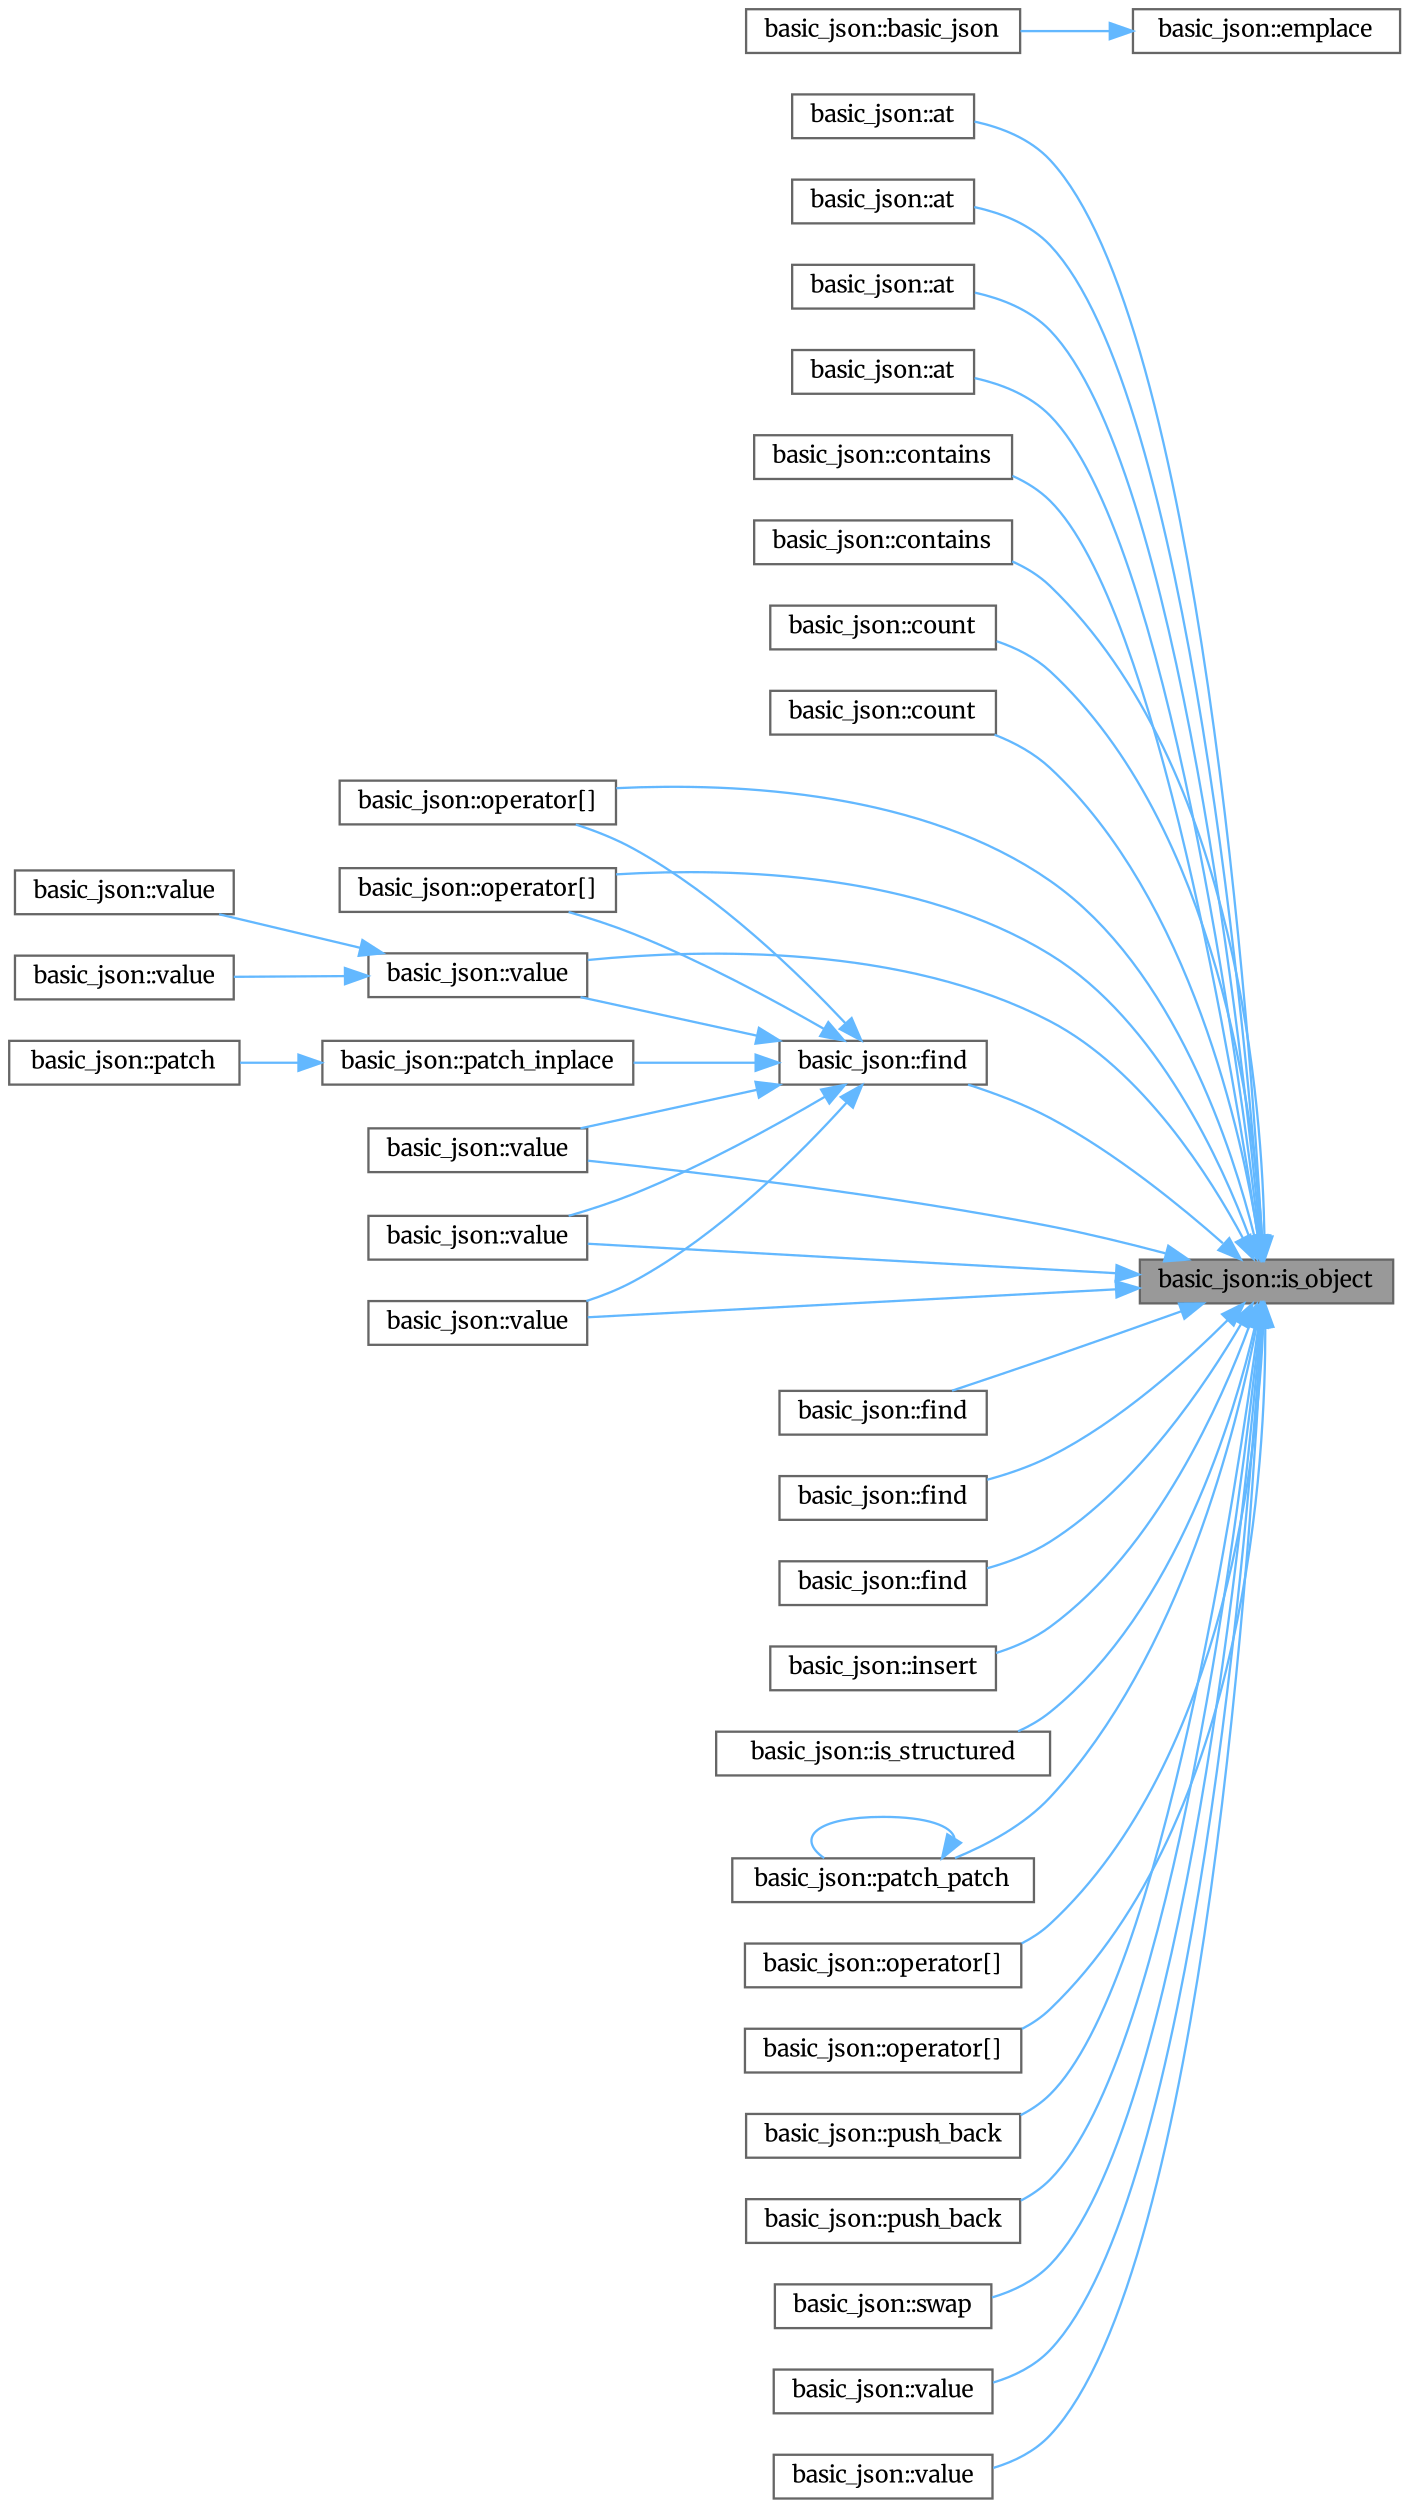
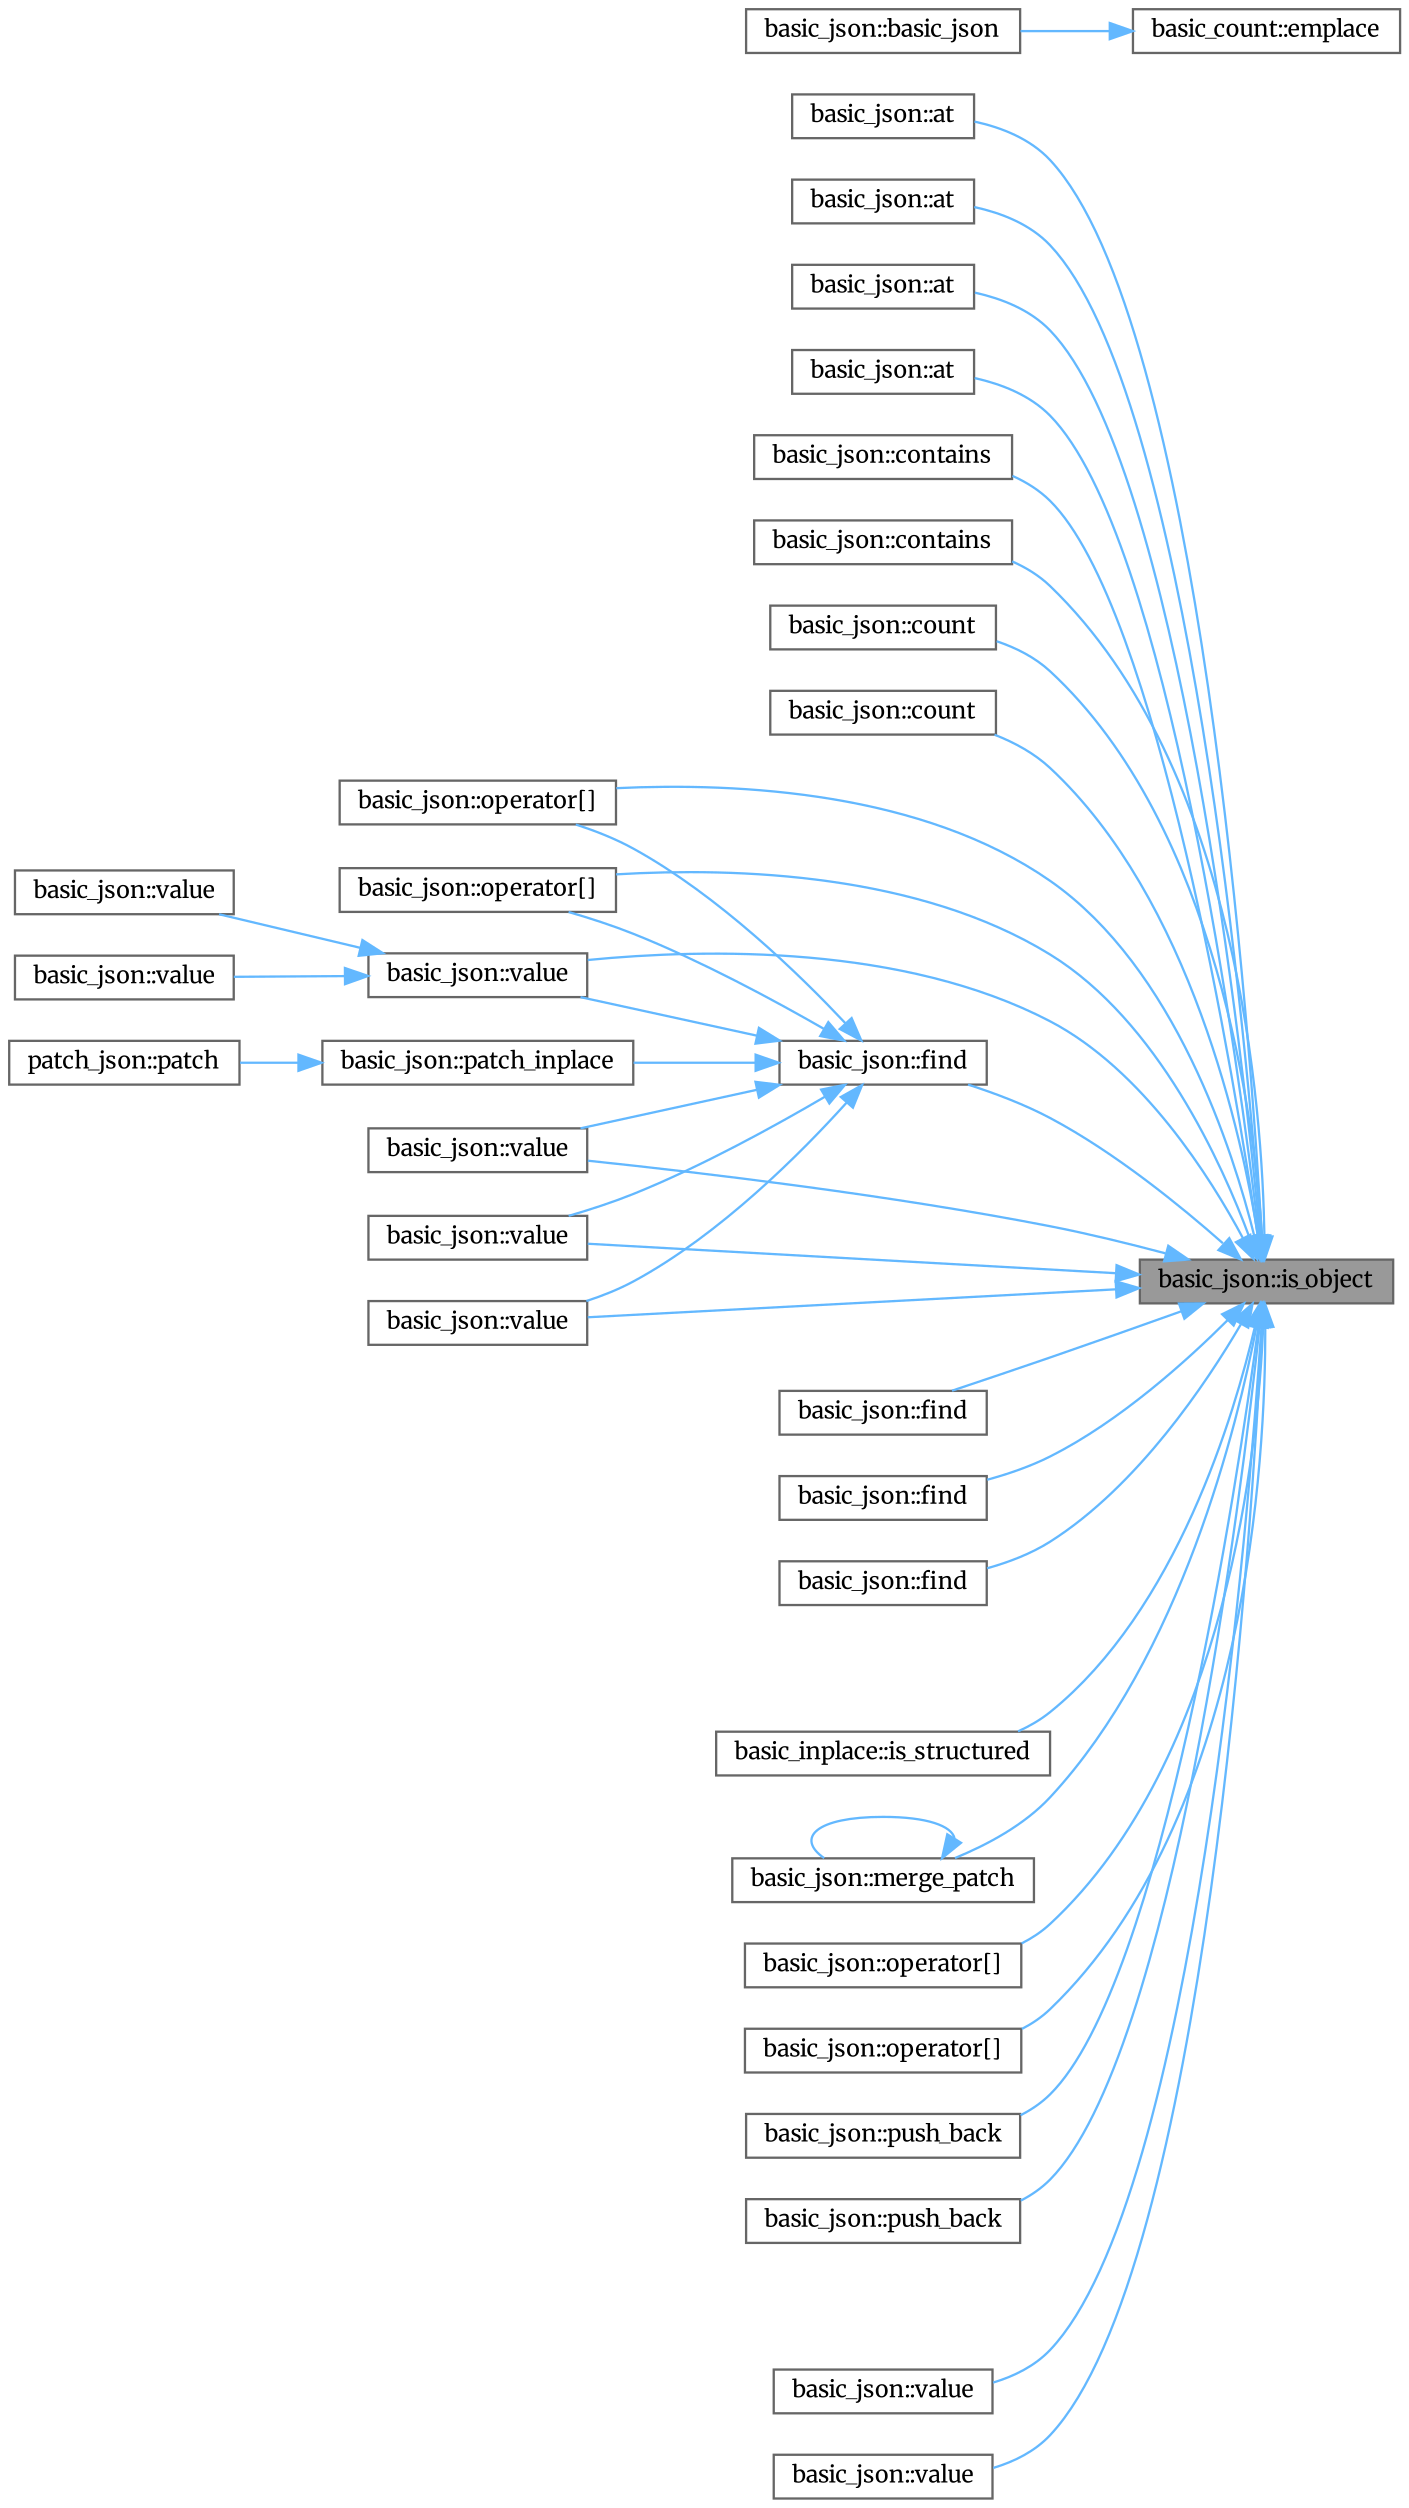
(1267, 31) -> (1267, 31)
(124, 1063) -> (124, 1063)
(883, 1668) -> none
(883, 1754) -> (883, 1754)
(883, 1880) -> (883, 1880)
(883, 2306) -> none
